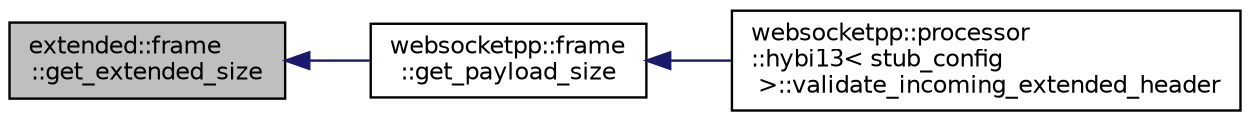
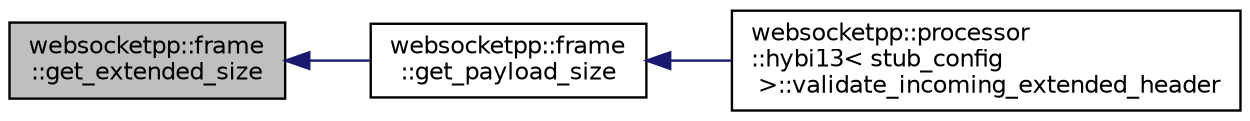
(147, 61) -> (147, 61)
